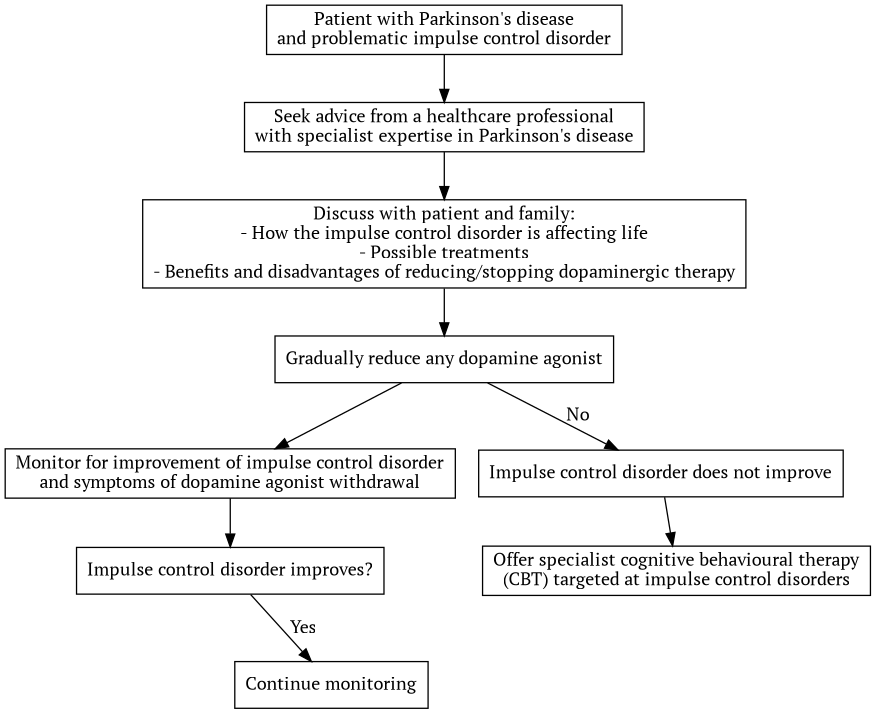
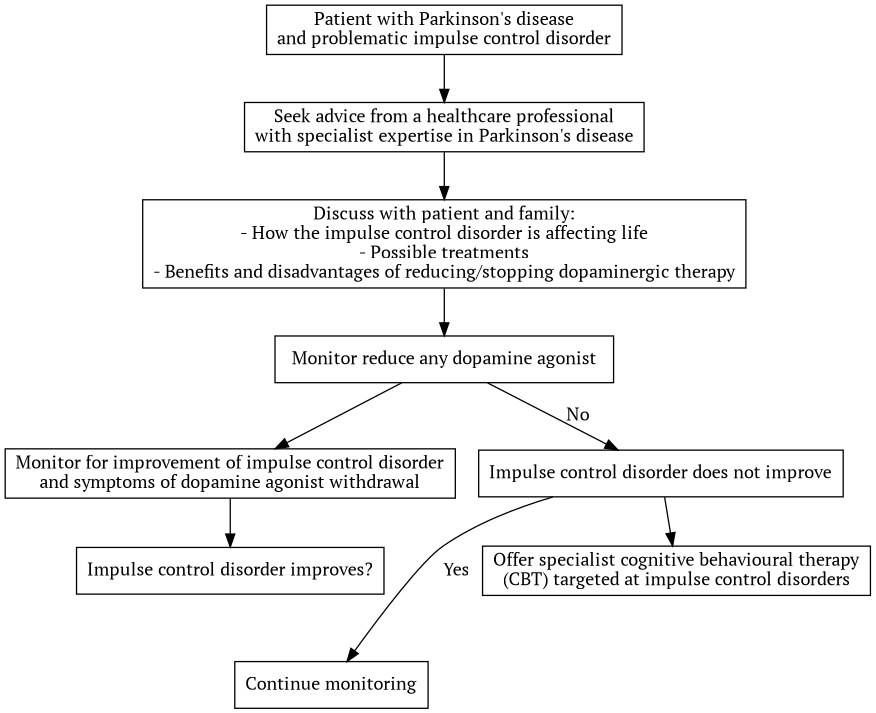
(444, 359) -> (444, 359)
(277, 623) -> (437, 551)
